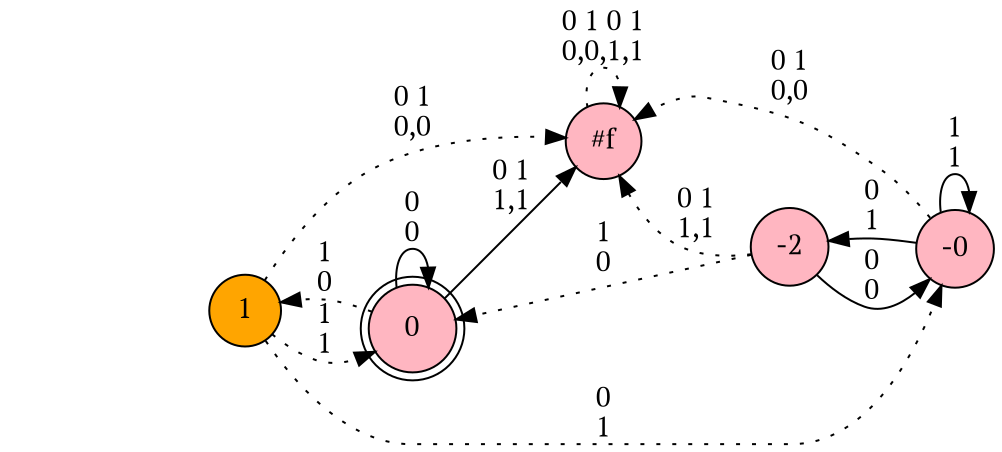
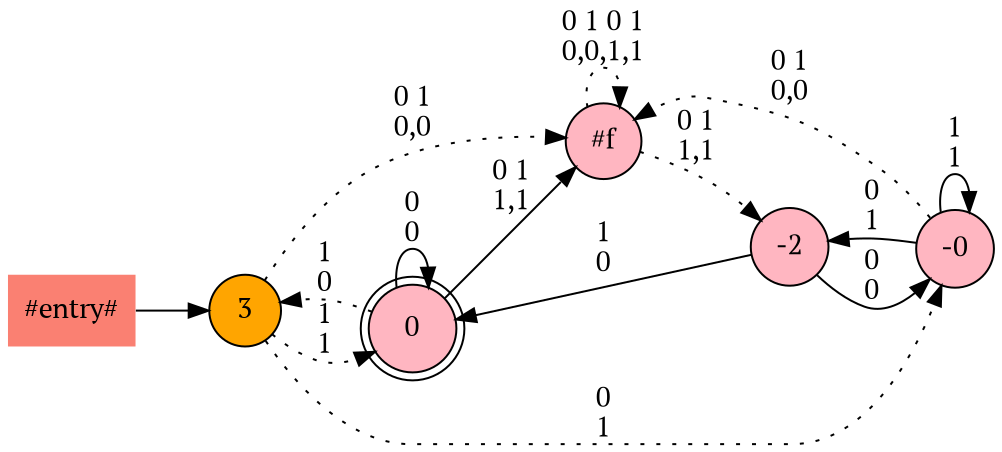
(679, 246) -> (695, 175)
(613, 285) -> (613, 285)
none -> (72, 311)
(245, 311) -> (245, 311)
